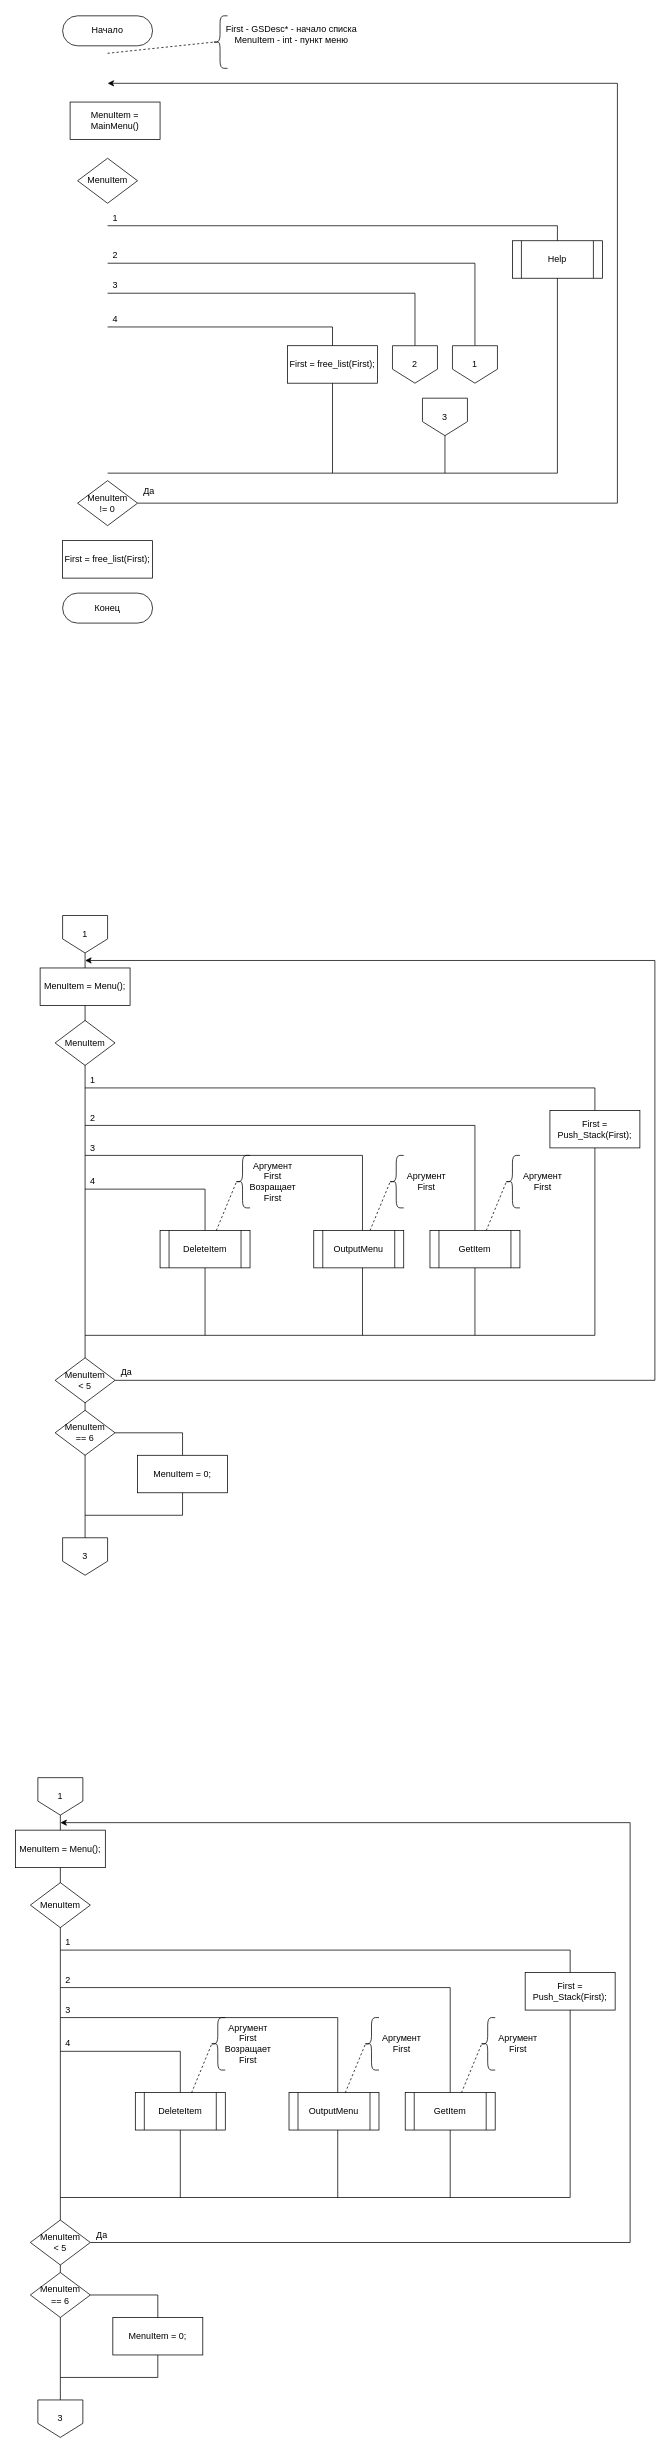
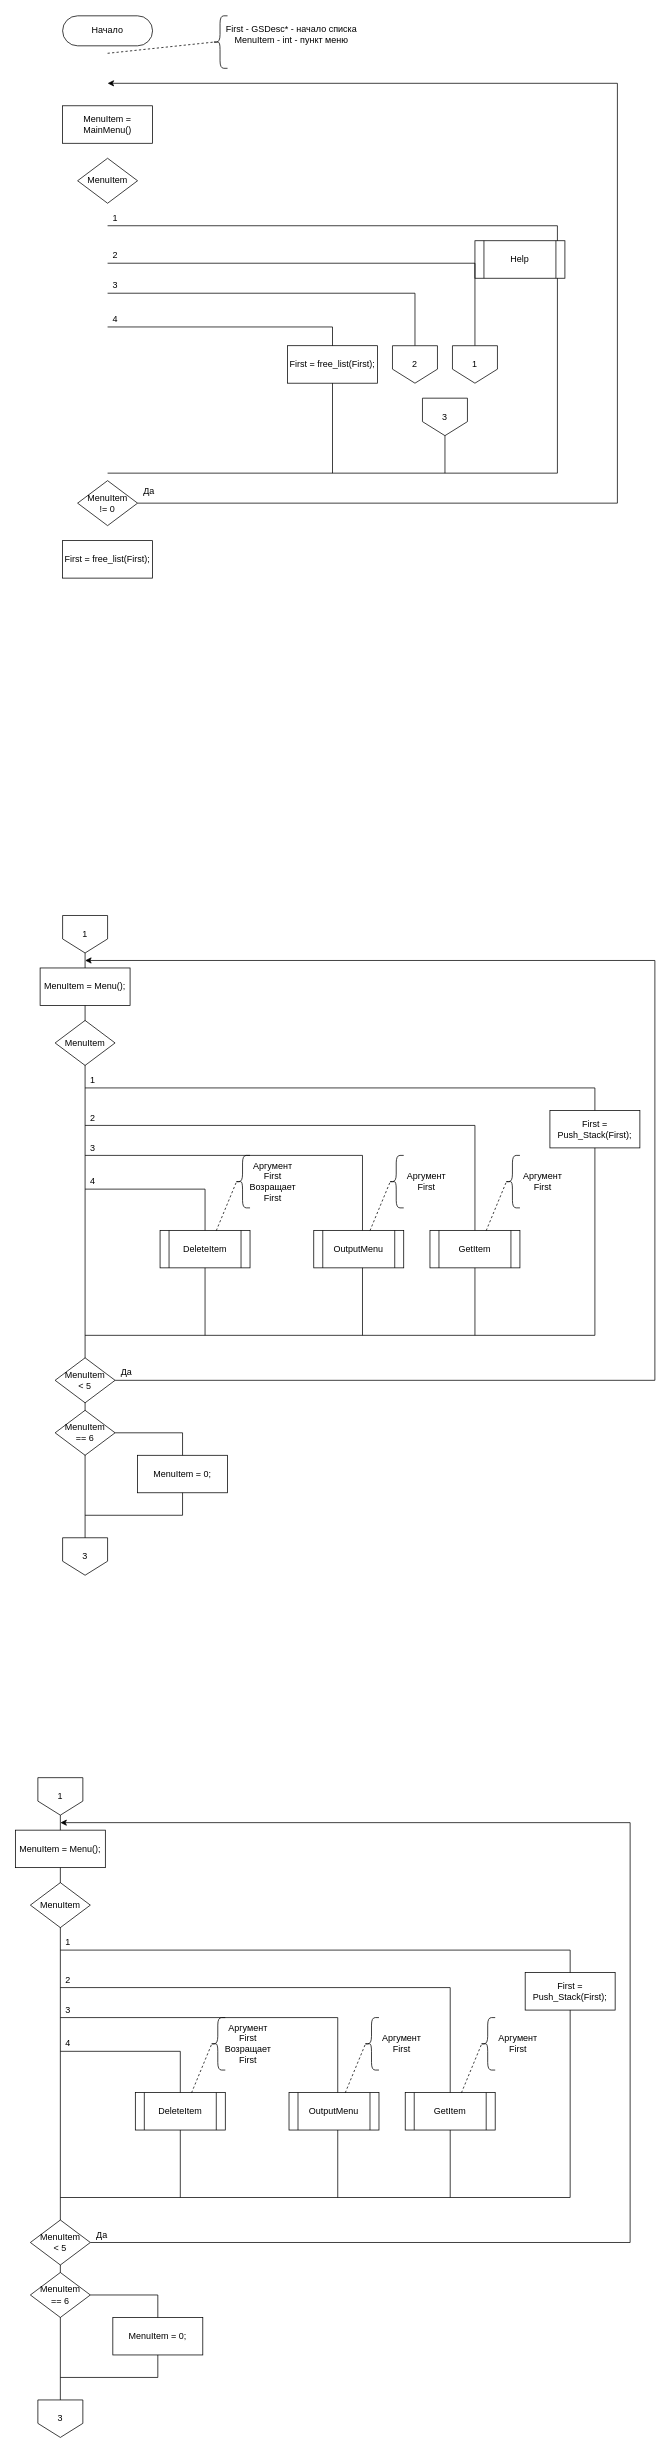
(115, 120) -> (108, 124)
(558, 259) -> (520, 259)
(108, 608) -> none
